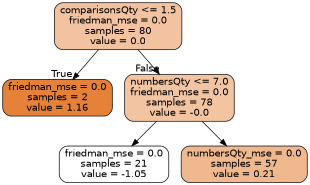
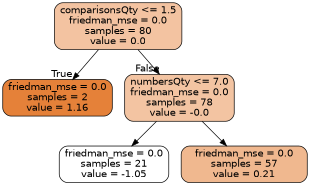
(244, 164) -> (244, 164)
